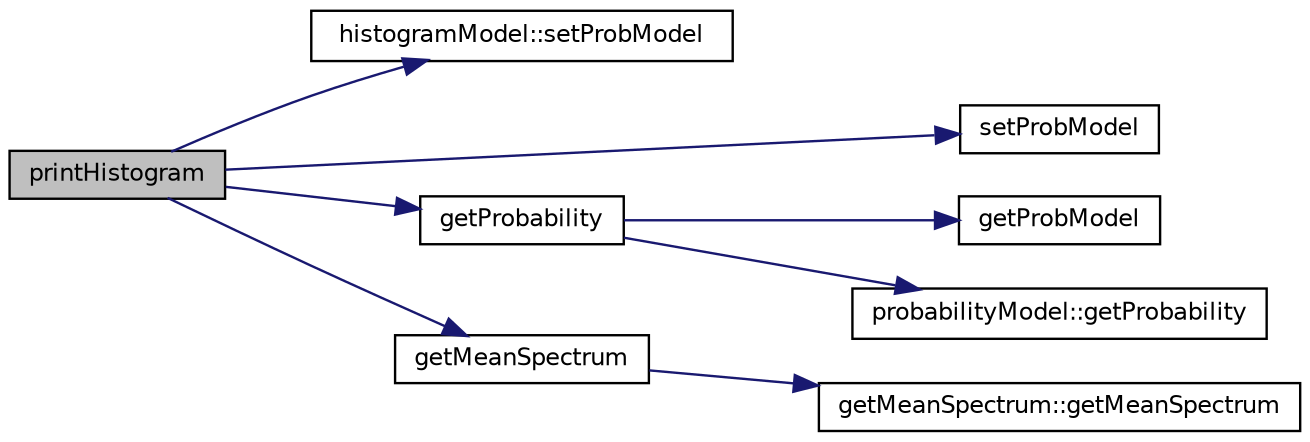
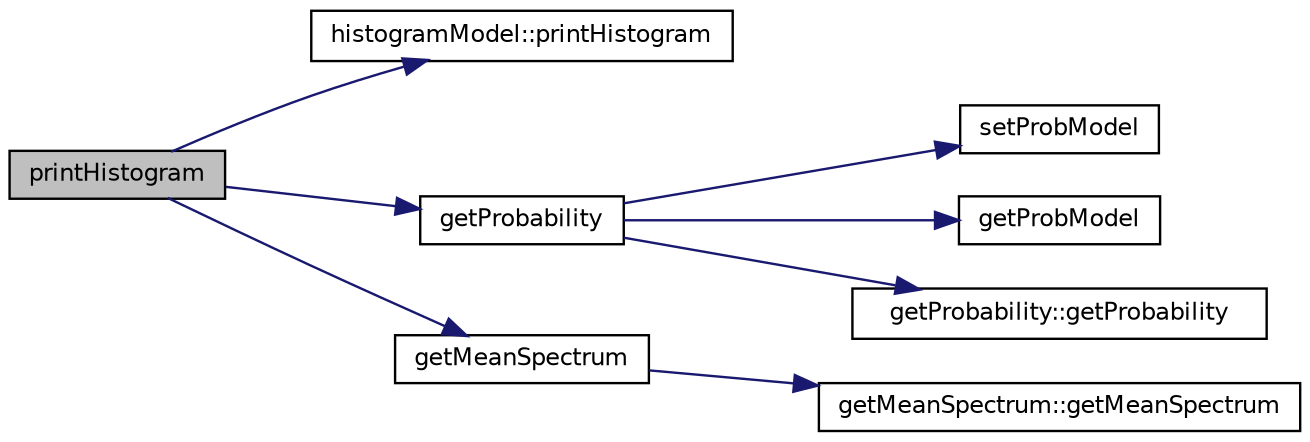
(522, 36) -> (522, 36)
(580, 152) -> (780, 177)
(1060, 314) -> (1060, 314)
